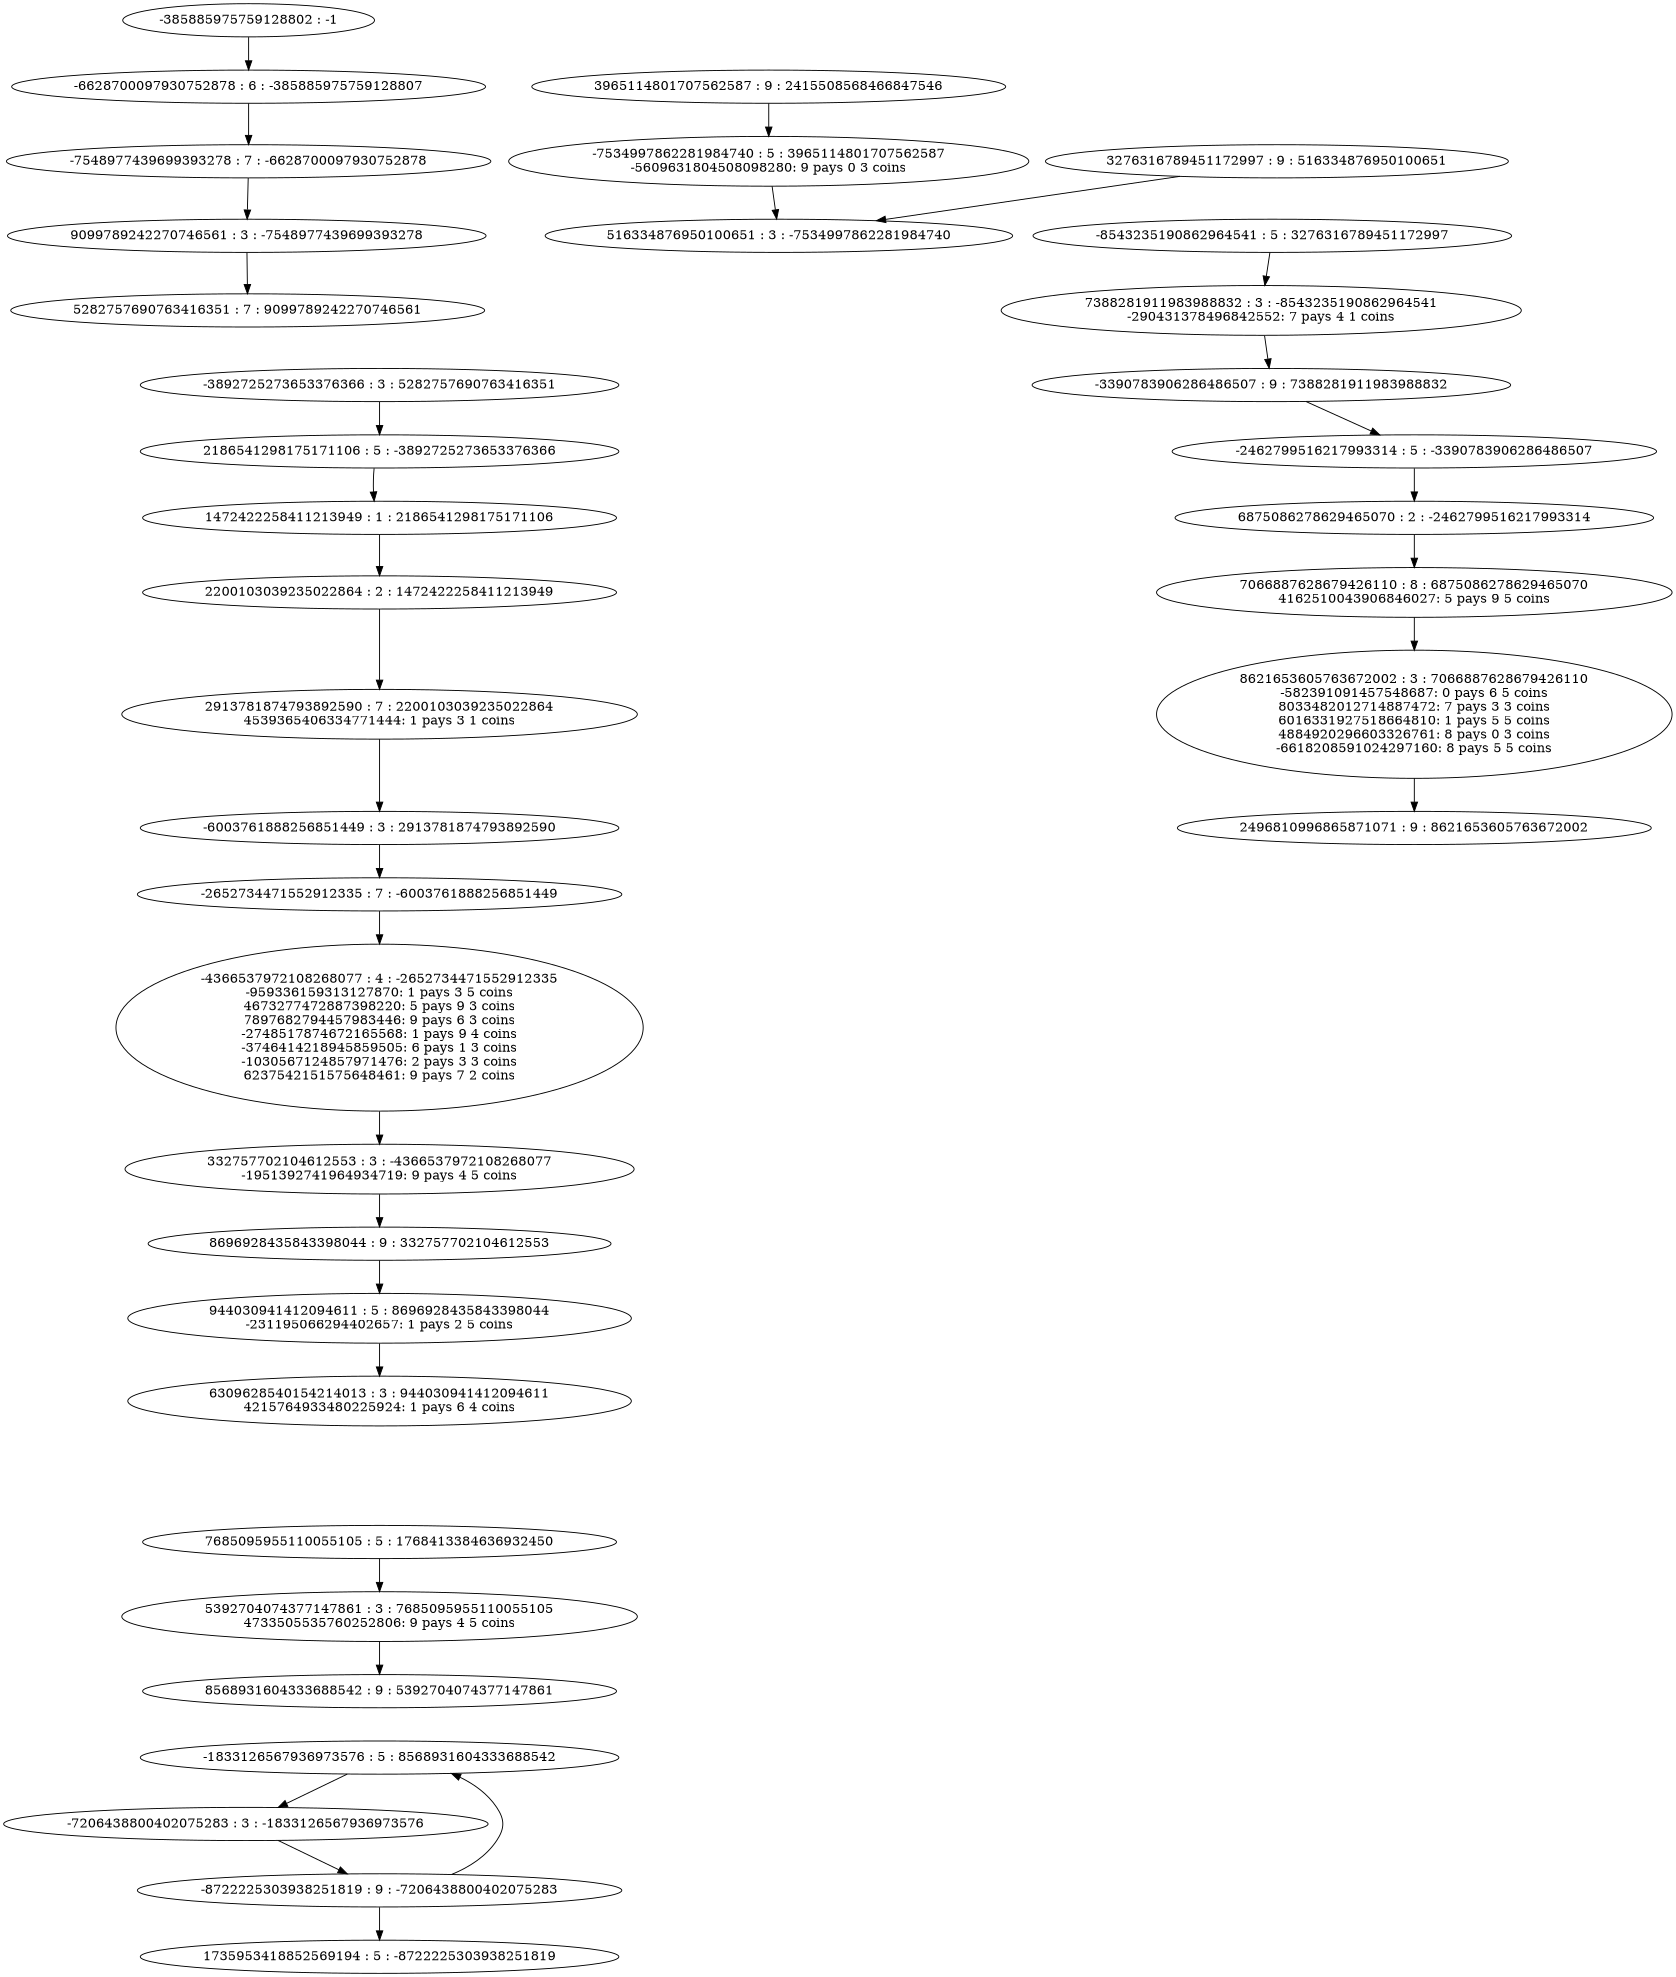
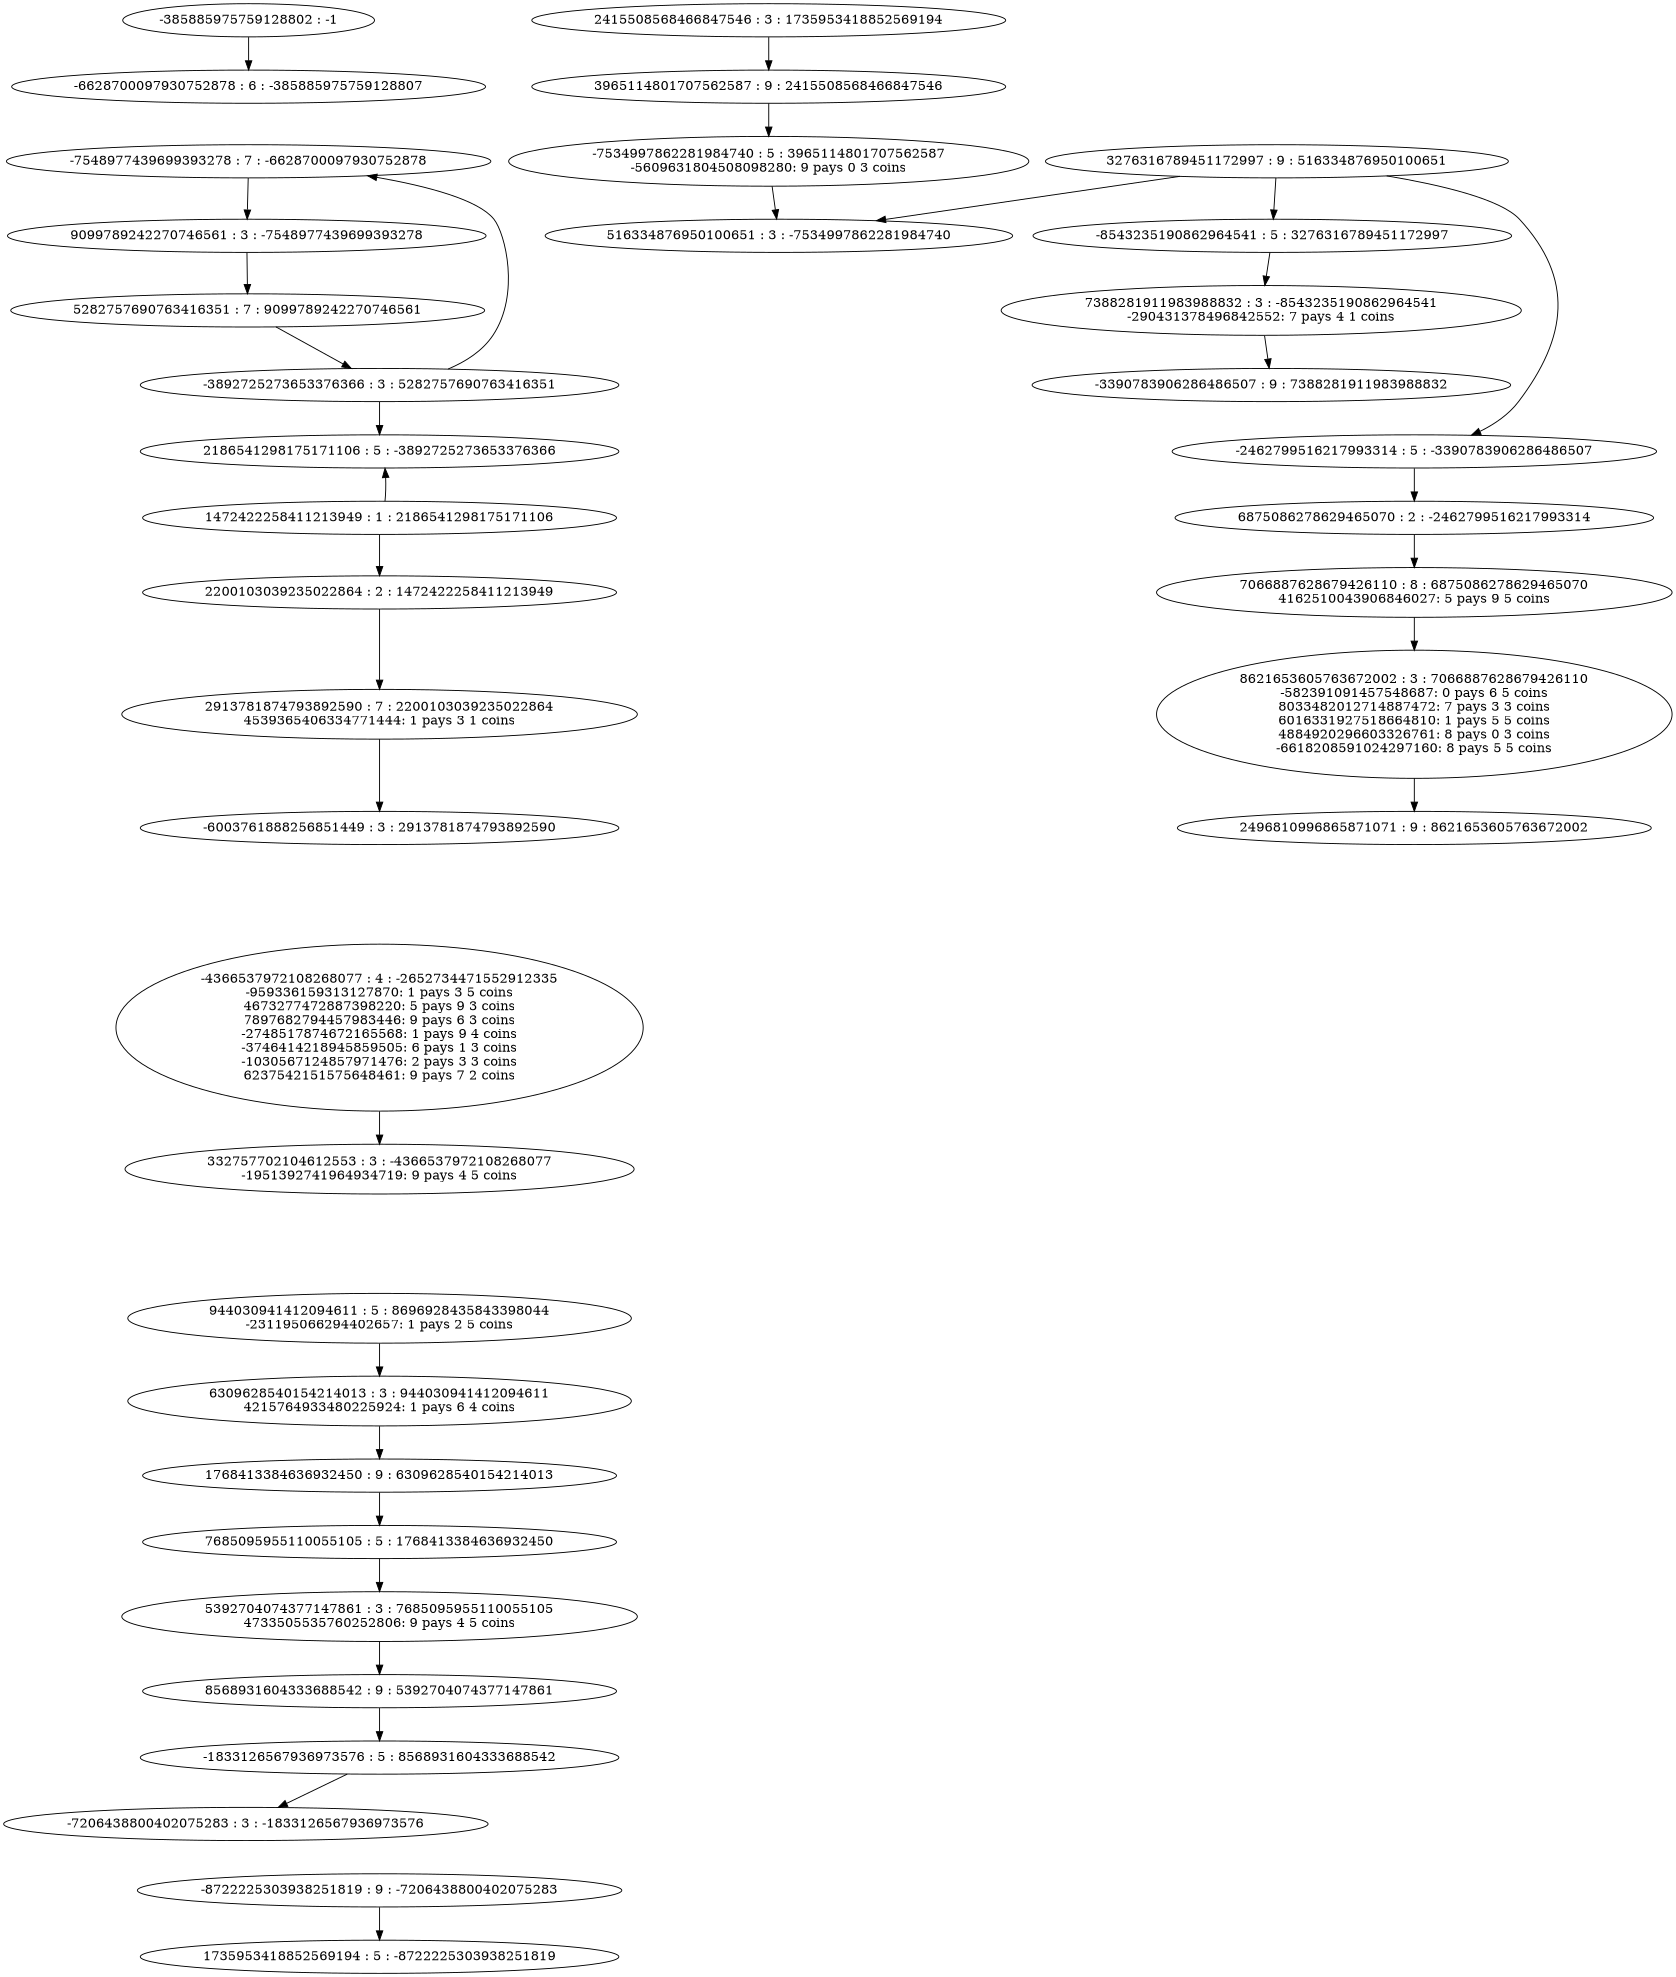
none -> (769, 20)
(249, 119) -> (504, 243)
none -> (1275, 194)
none -> (310, 345)
(1339, 416) -> (1550, 265)
(373, 480) -> (386, 489)
(380, 894) -> none
(380, 1244) -> none
none -> (380, 1476)
(502, 1828) -> (380, 1720)
(309, 1855) -> none
